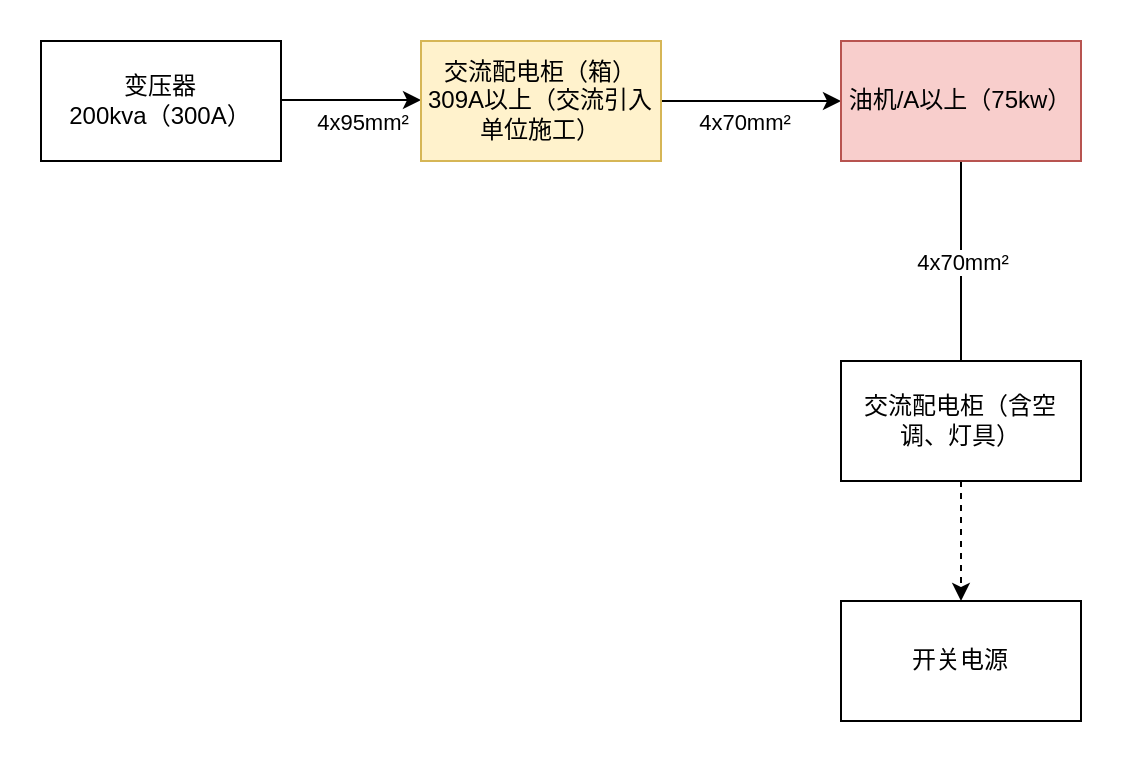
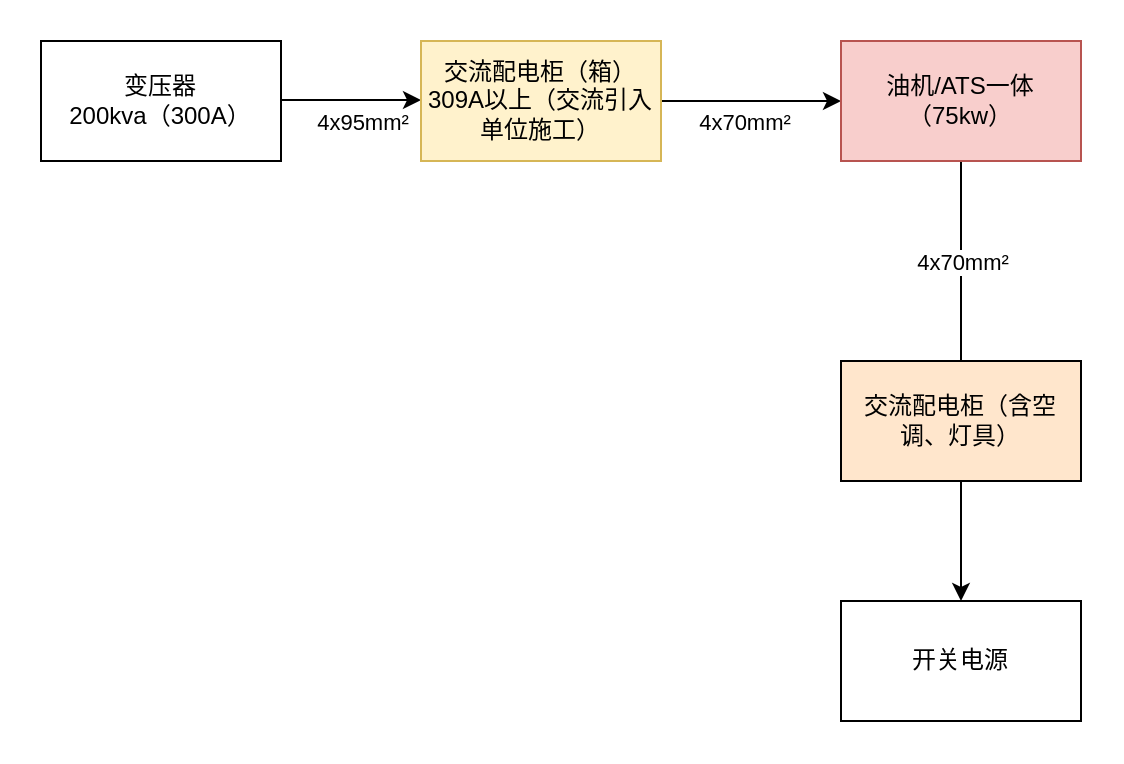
(961, 101) -> (961, 101)
(961, 421) -> (961, 421)
(961, 536) -> (961, 536)
